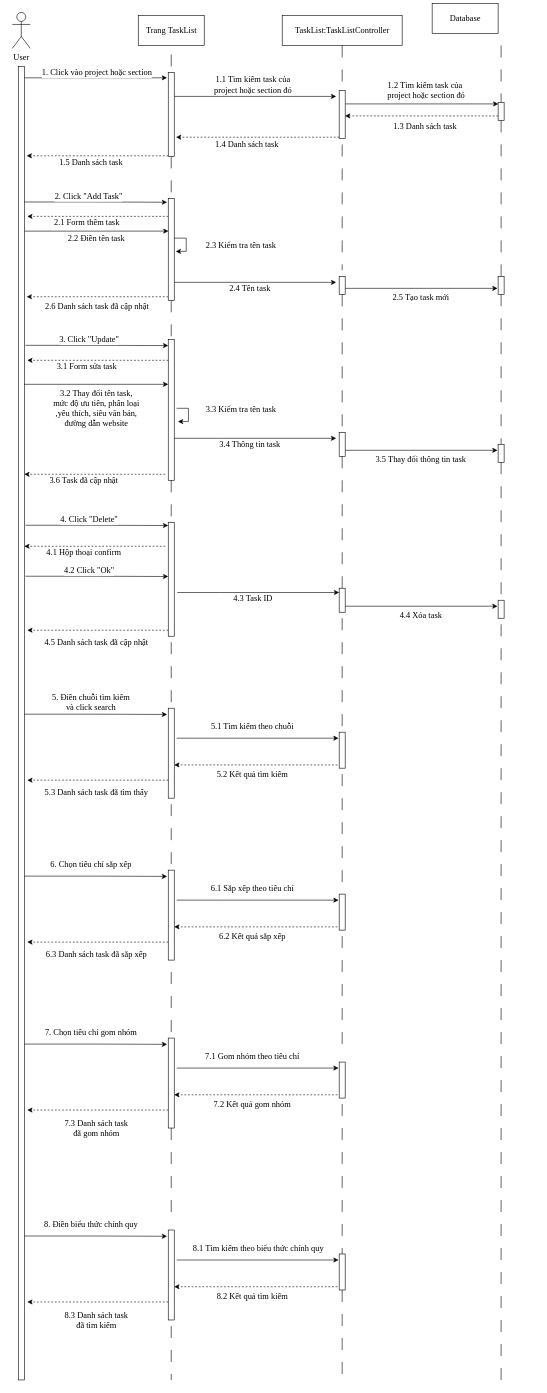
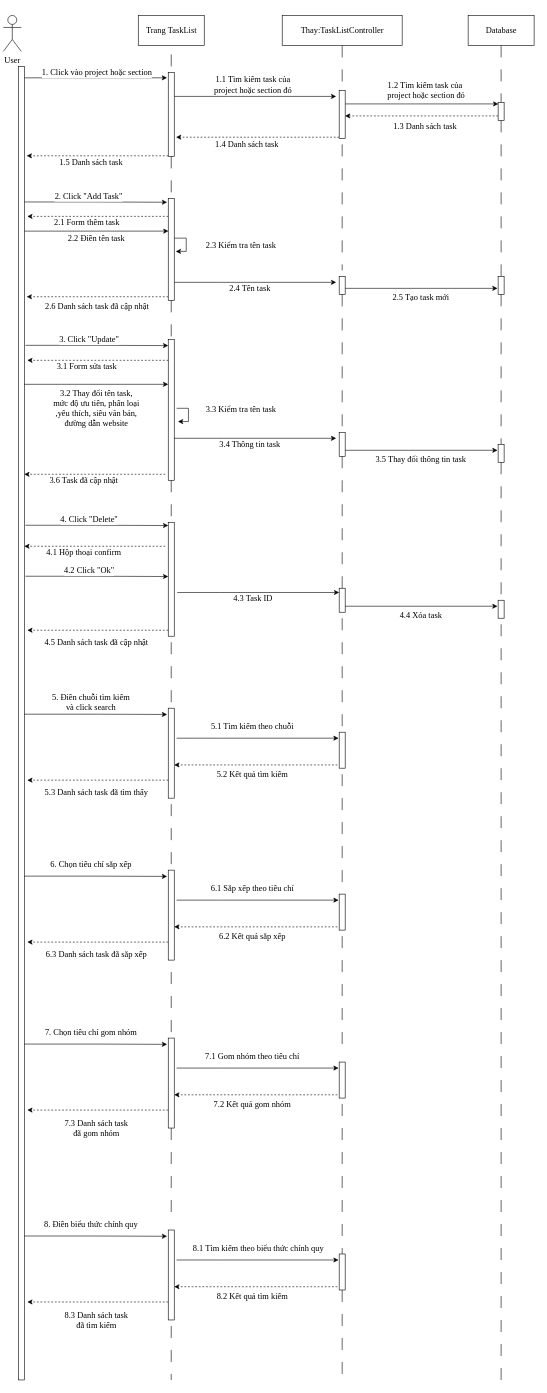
(465, 18) -> (501, 30)
(21, 30) -> (12, 33)
(343, 30) -> (343, 30)
